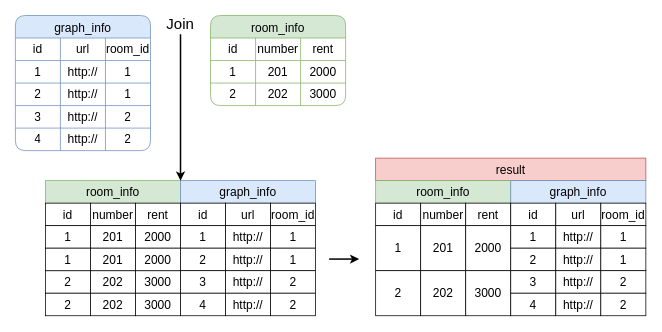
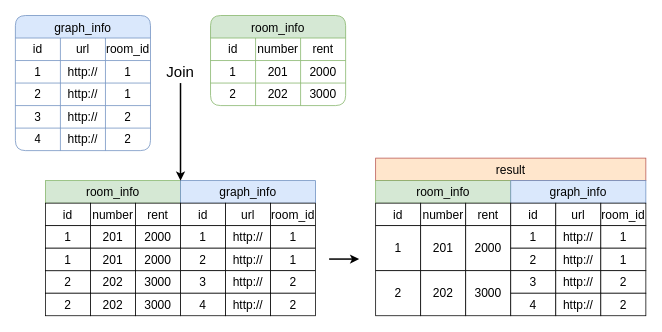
(180, 23) -> (180, 72)
(510, 169) -> (510, 169)
